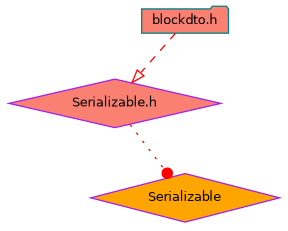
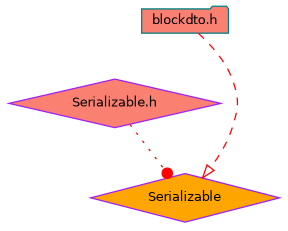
(158, 53) -> (237, 97)
